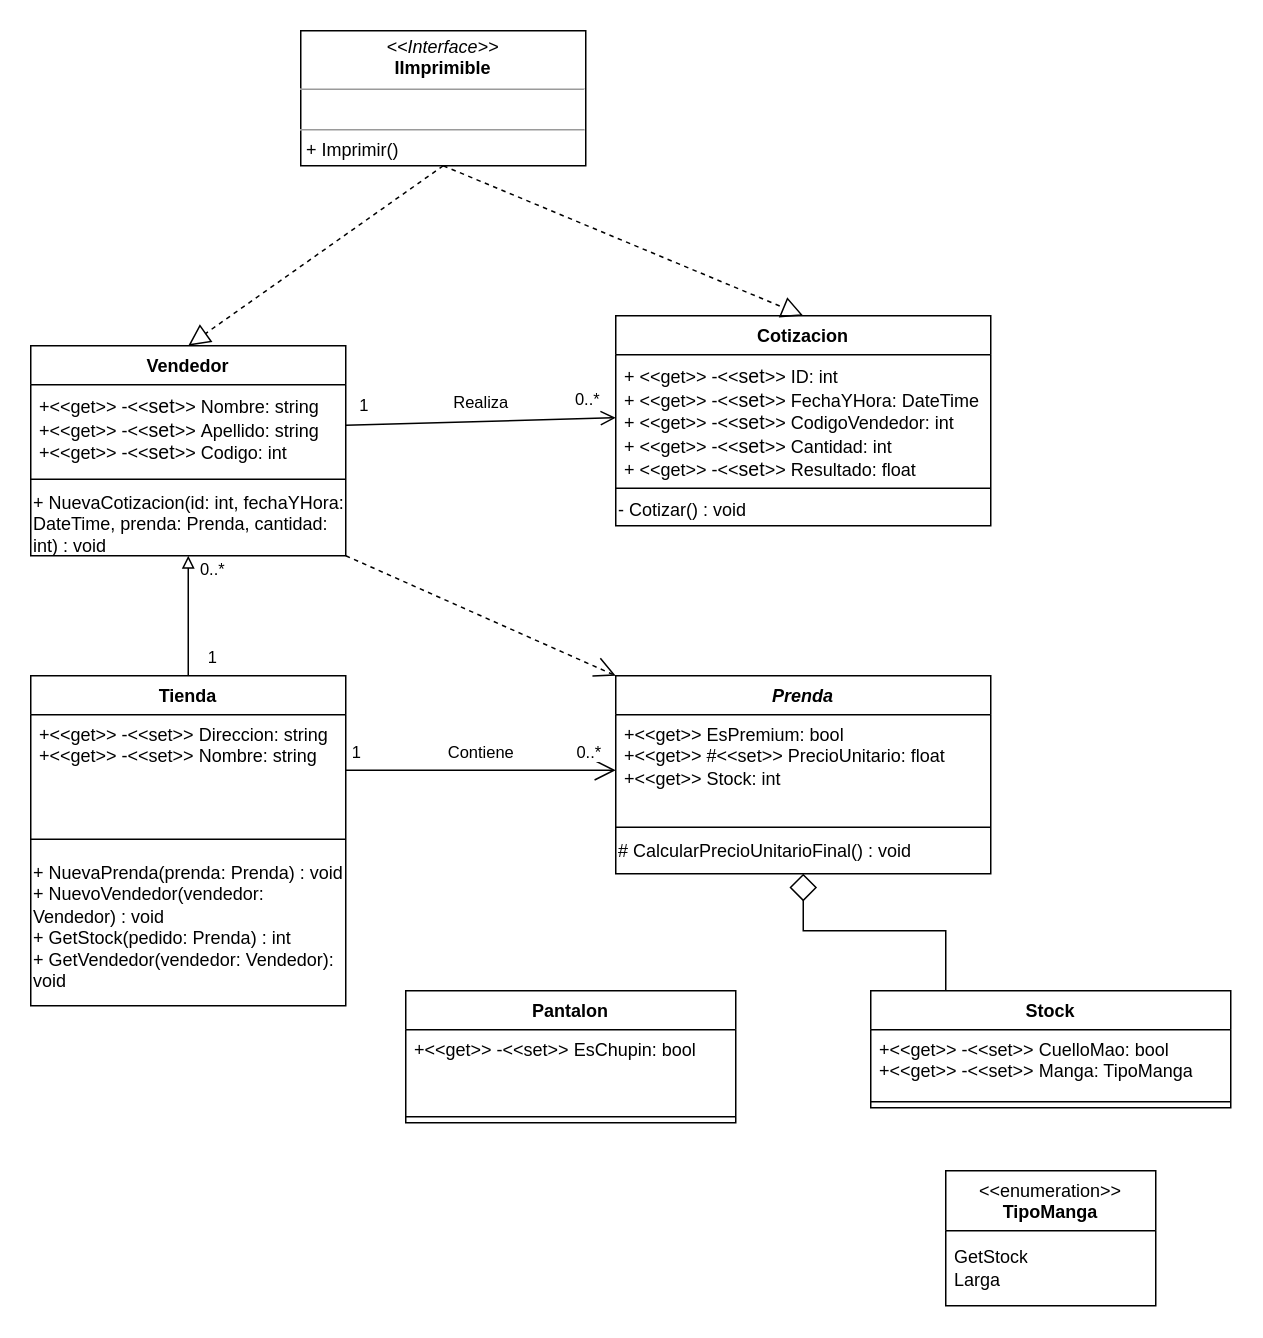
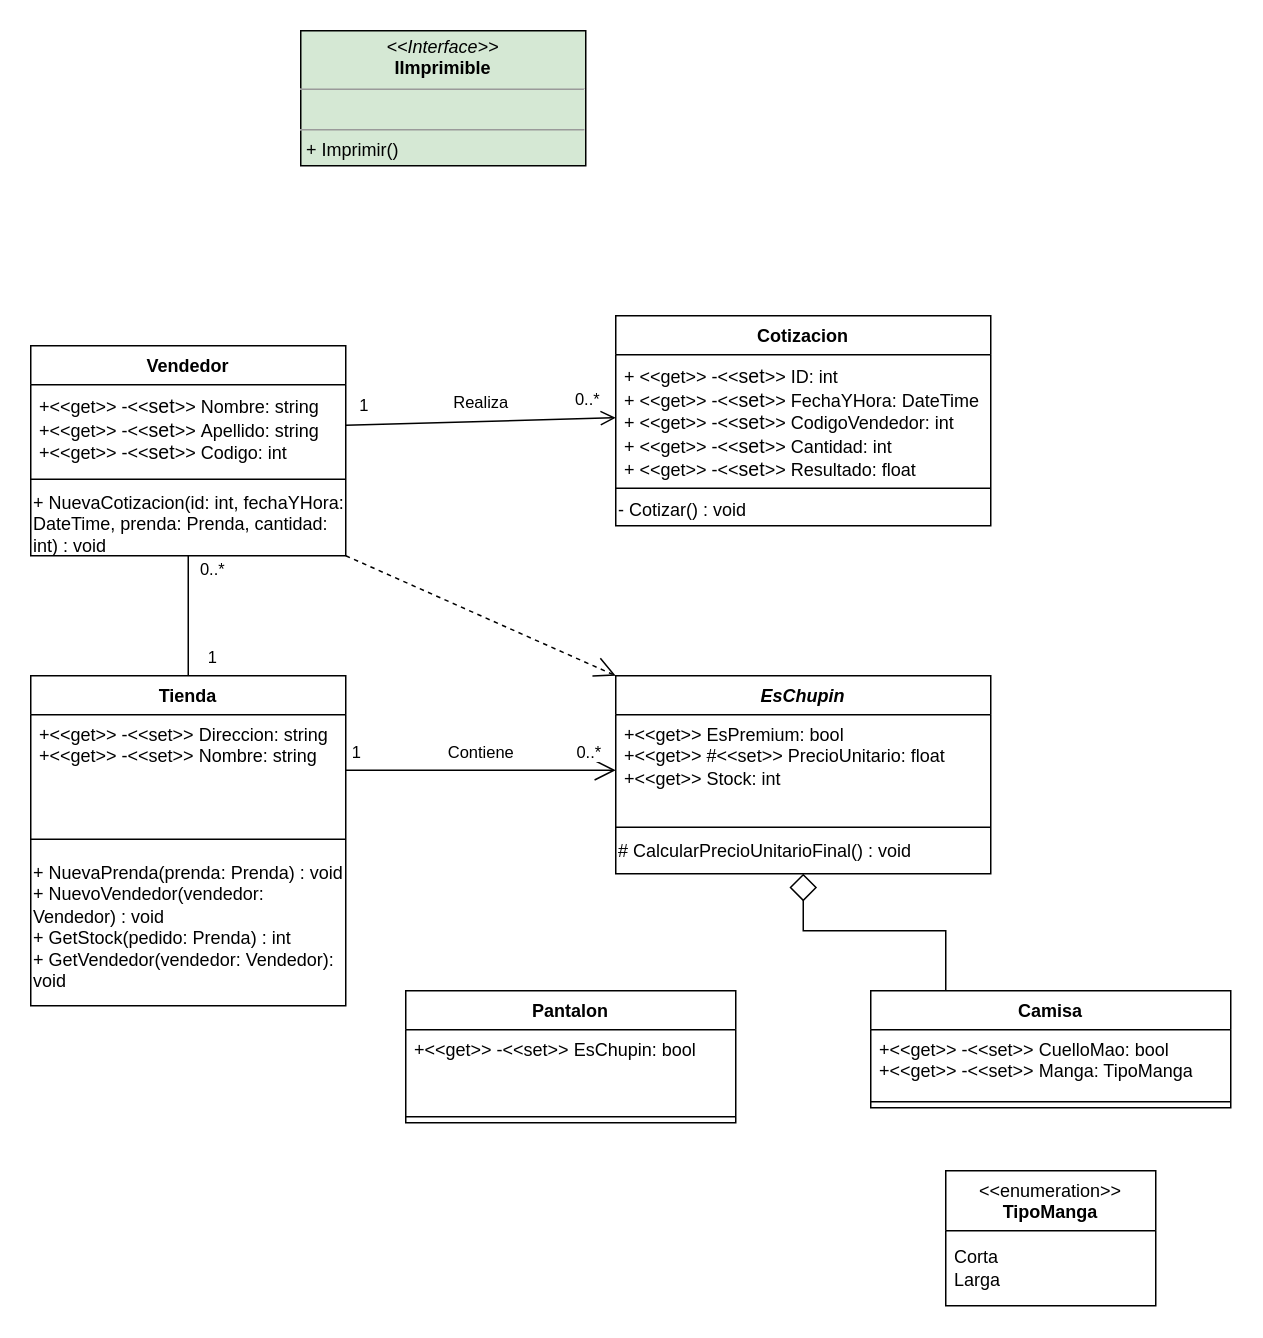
(443, 98) -> (443, 98)
(614, 237) -> none
(324, 250) -> none
(188, 569) -> (188, 564)
(803, 697) -> (803, 697)
(1051, 1012) -> (1051, 1012)
(995, 1268) -> (980, 1268)
